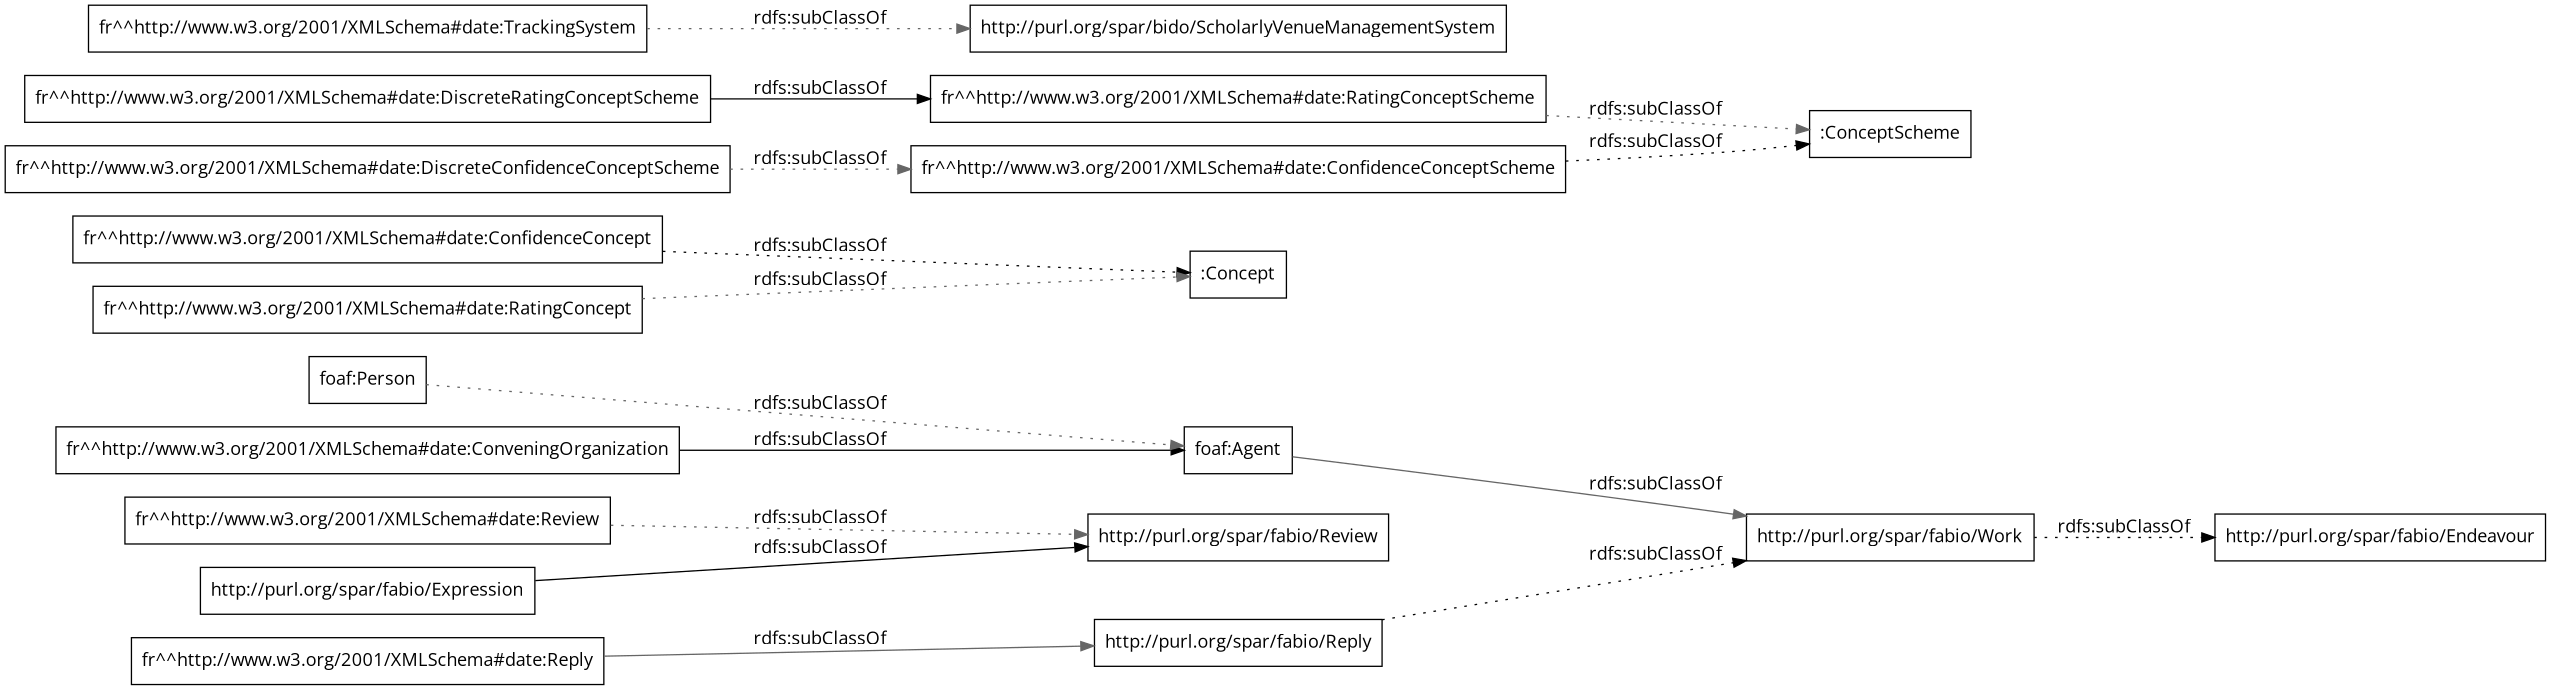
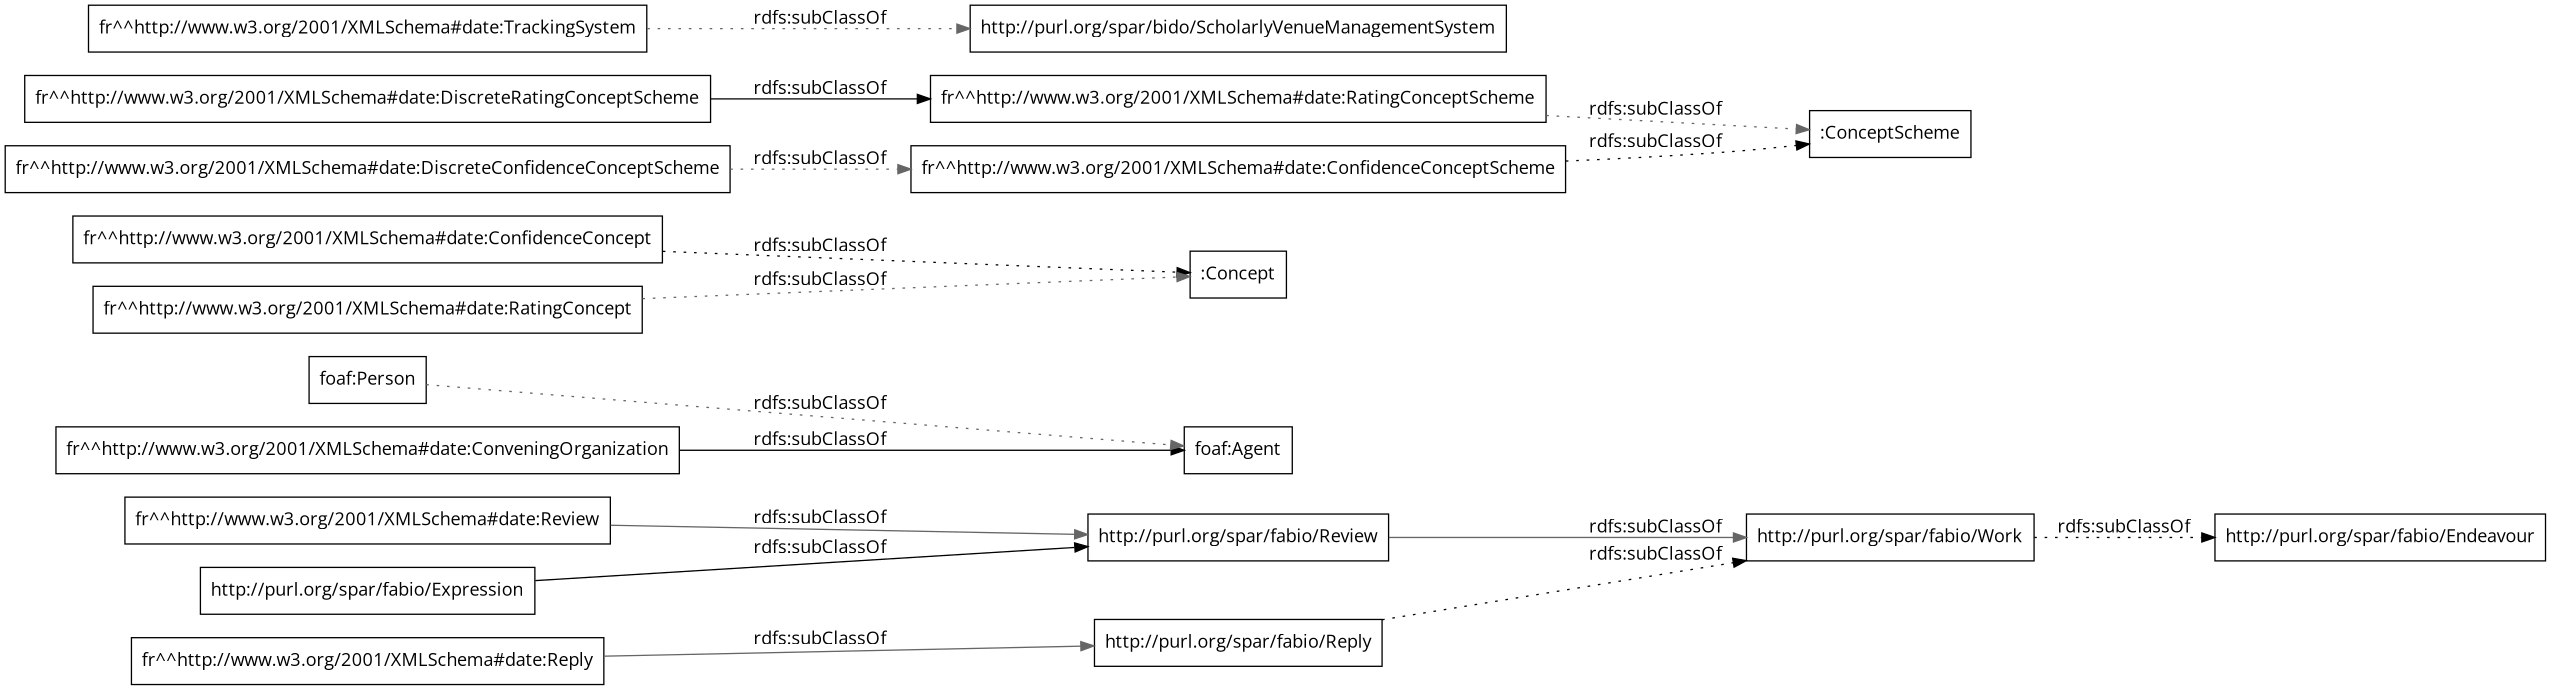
(1513, 485) -> (1561, 537)
(843, 530) -> (843, 530)
